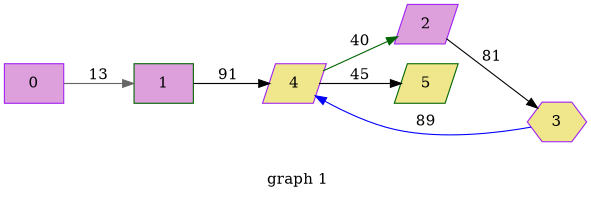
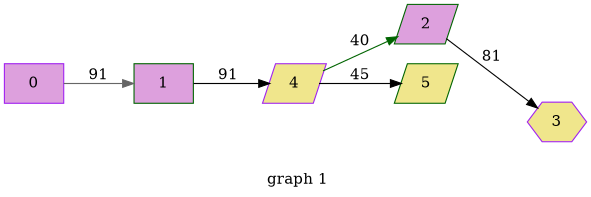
(426, 24) -> (426, 24)
(99, 75) -> (99, 75)
(425, 134) -> none
